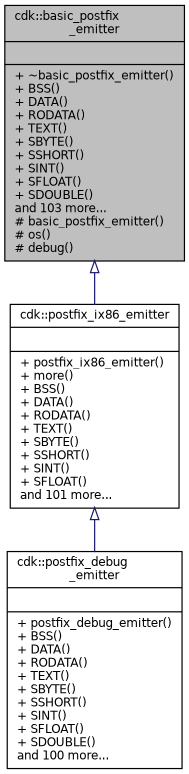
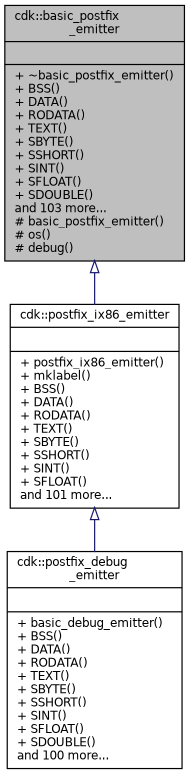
(47, 376) -> (55, 376)
(95, 623) -> (90, 623)
